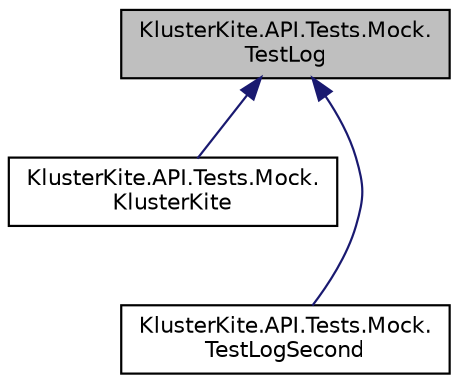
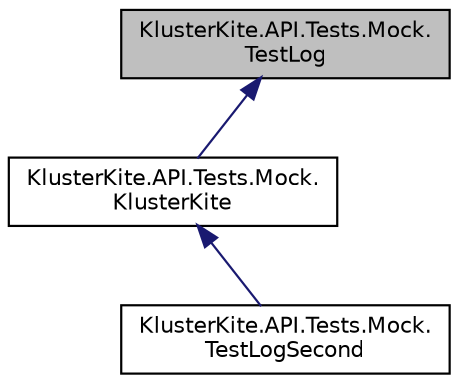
(361, 203) -> (236, 274)
